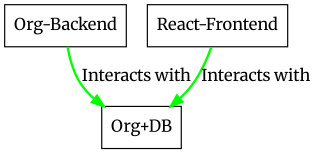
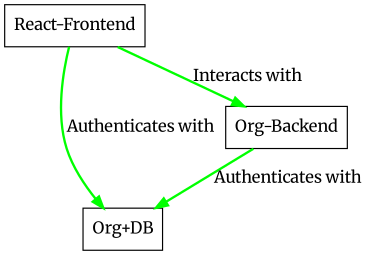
none -> (176, 74)
(137, 77) -> (288, 178)
(256, 77) -> (141, 127)
